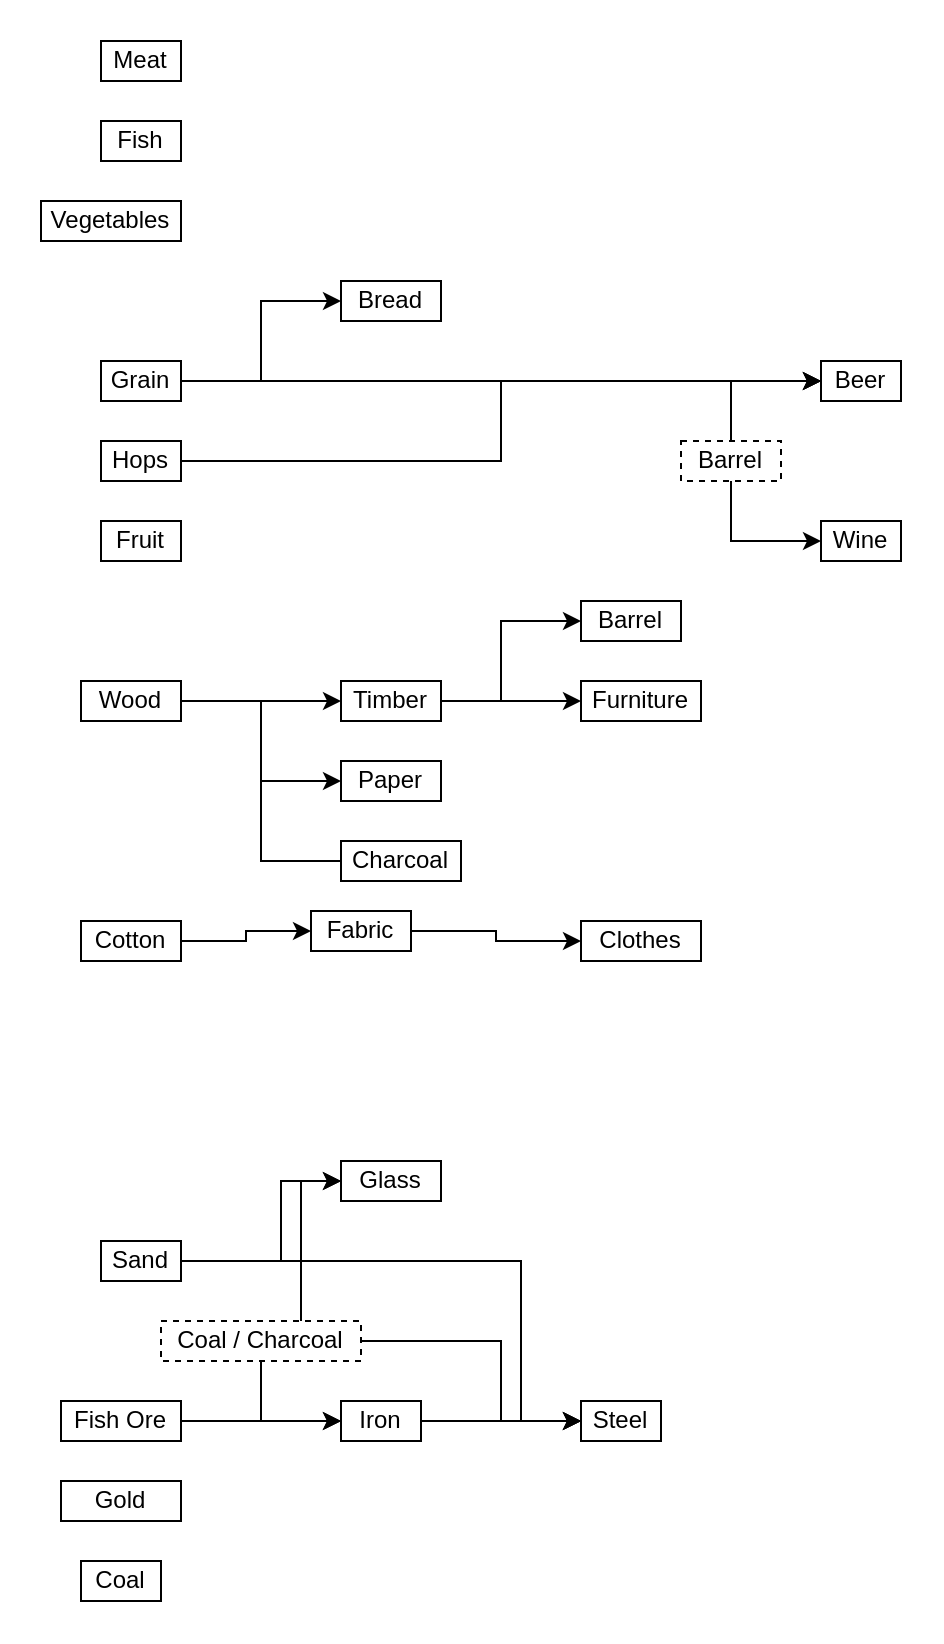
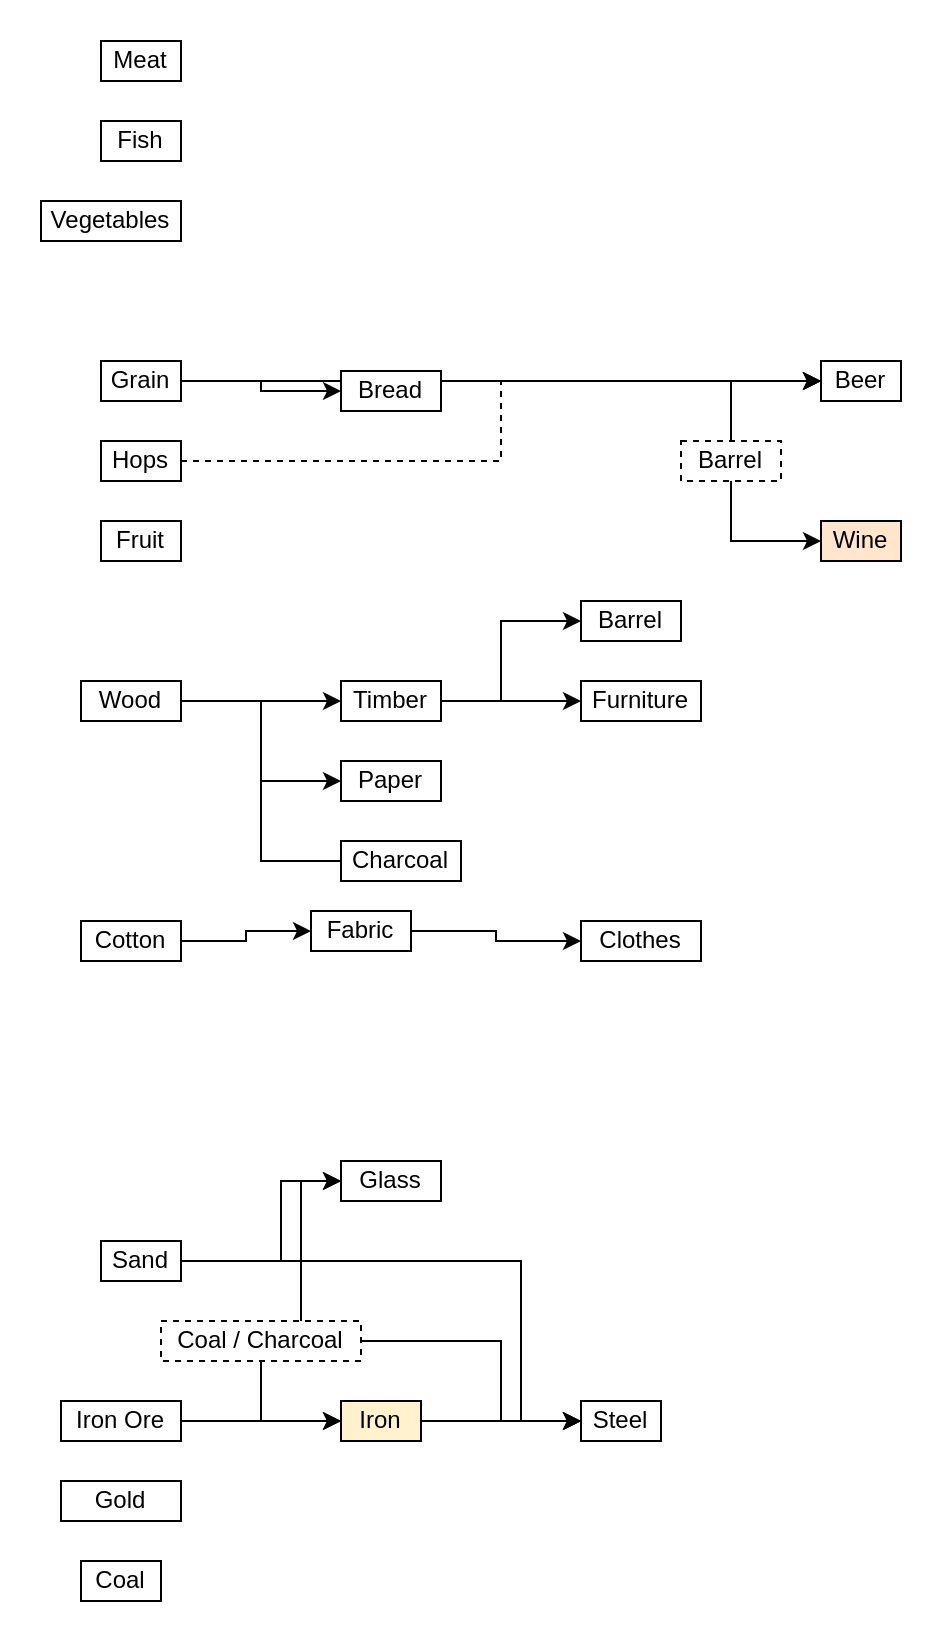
(391, 301) -> (391, 391)
(381, 461) -> (381, 461)
(861, 541) -> (861, 541)
(121, 1421) -> (121, 1421)
(381, 1421) -> (381, 1421)
